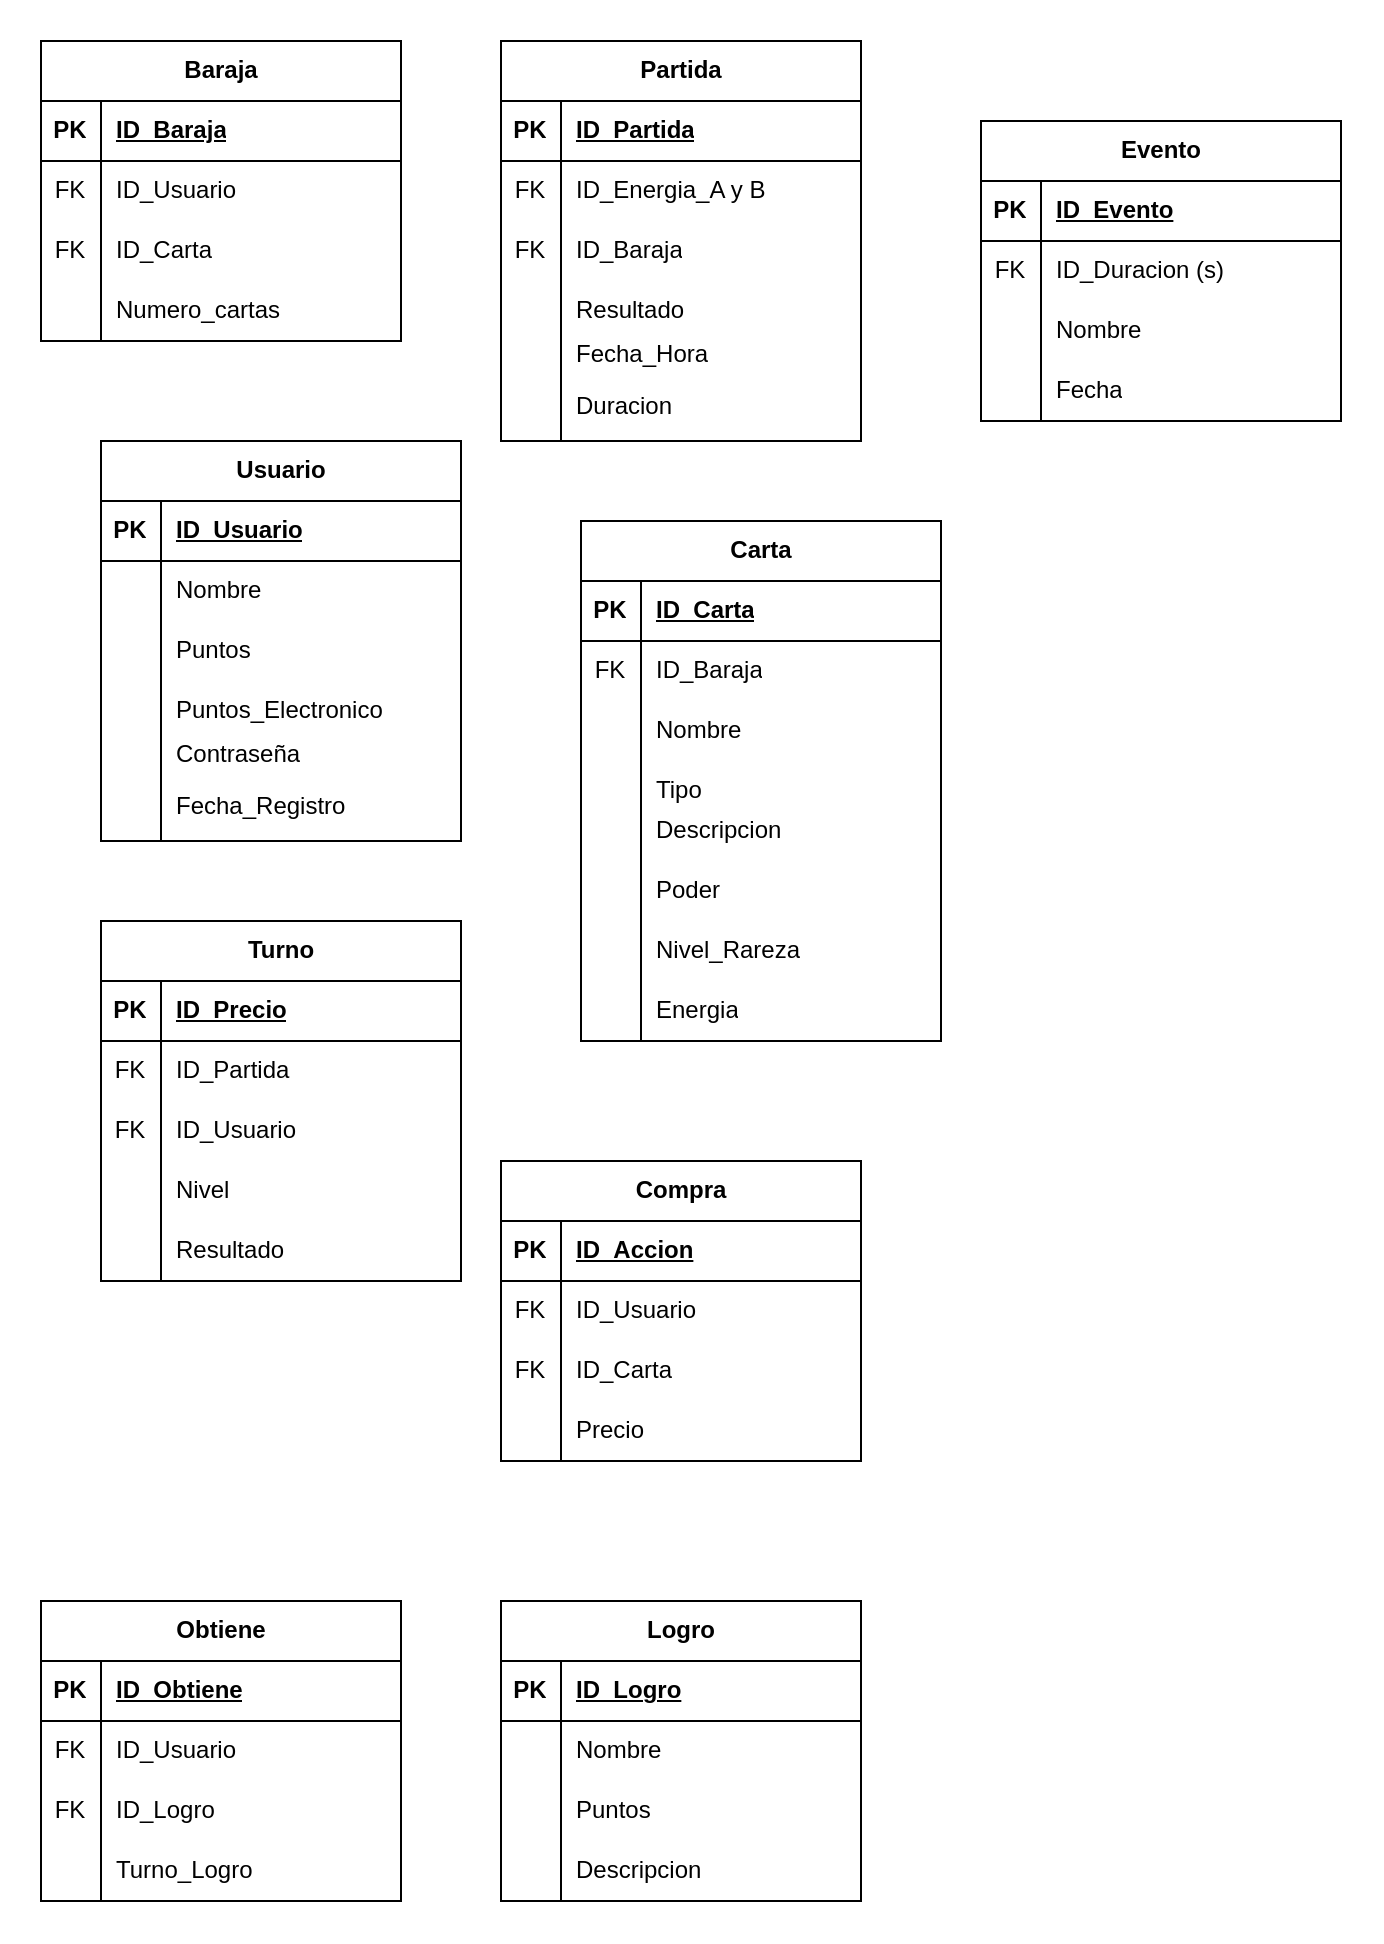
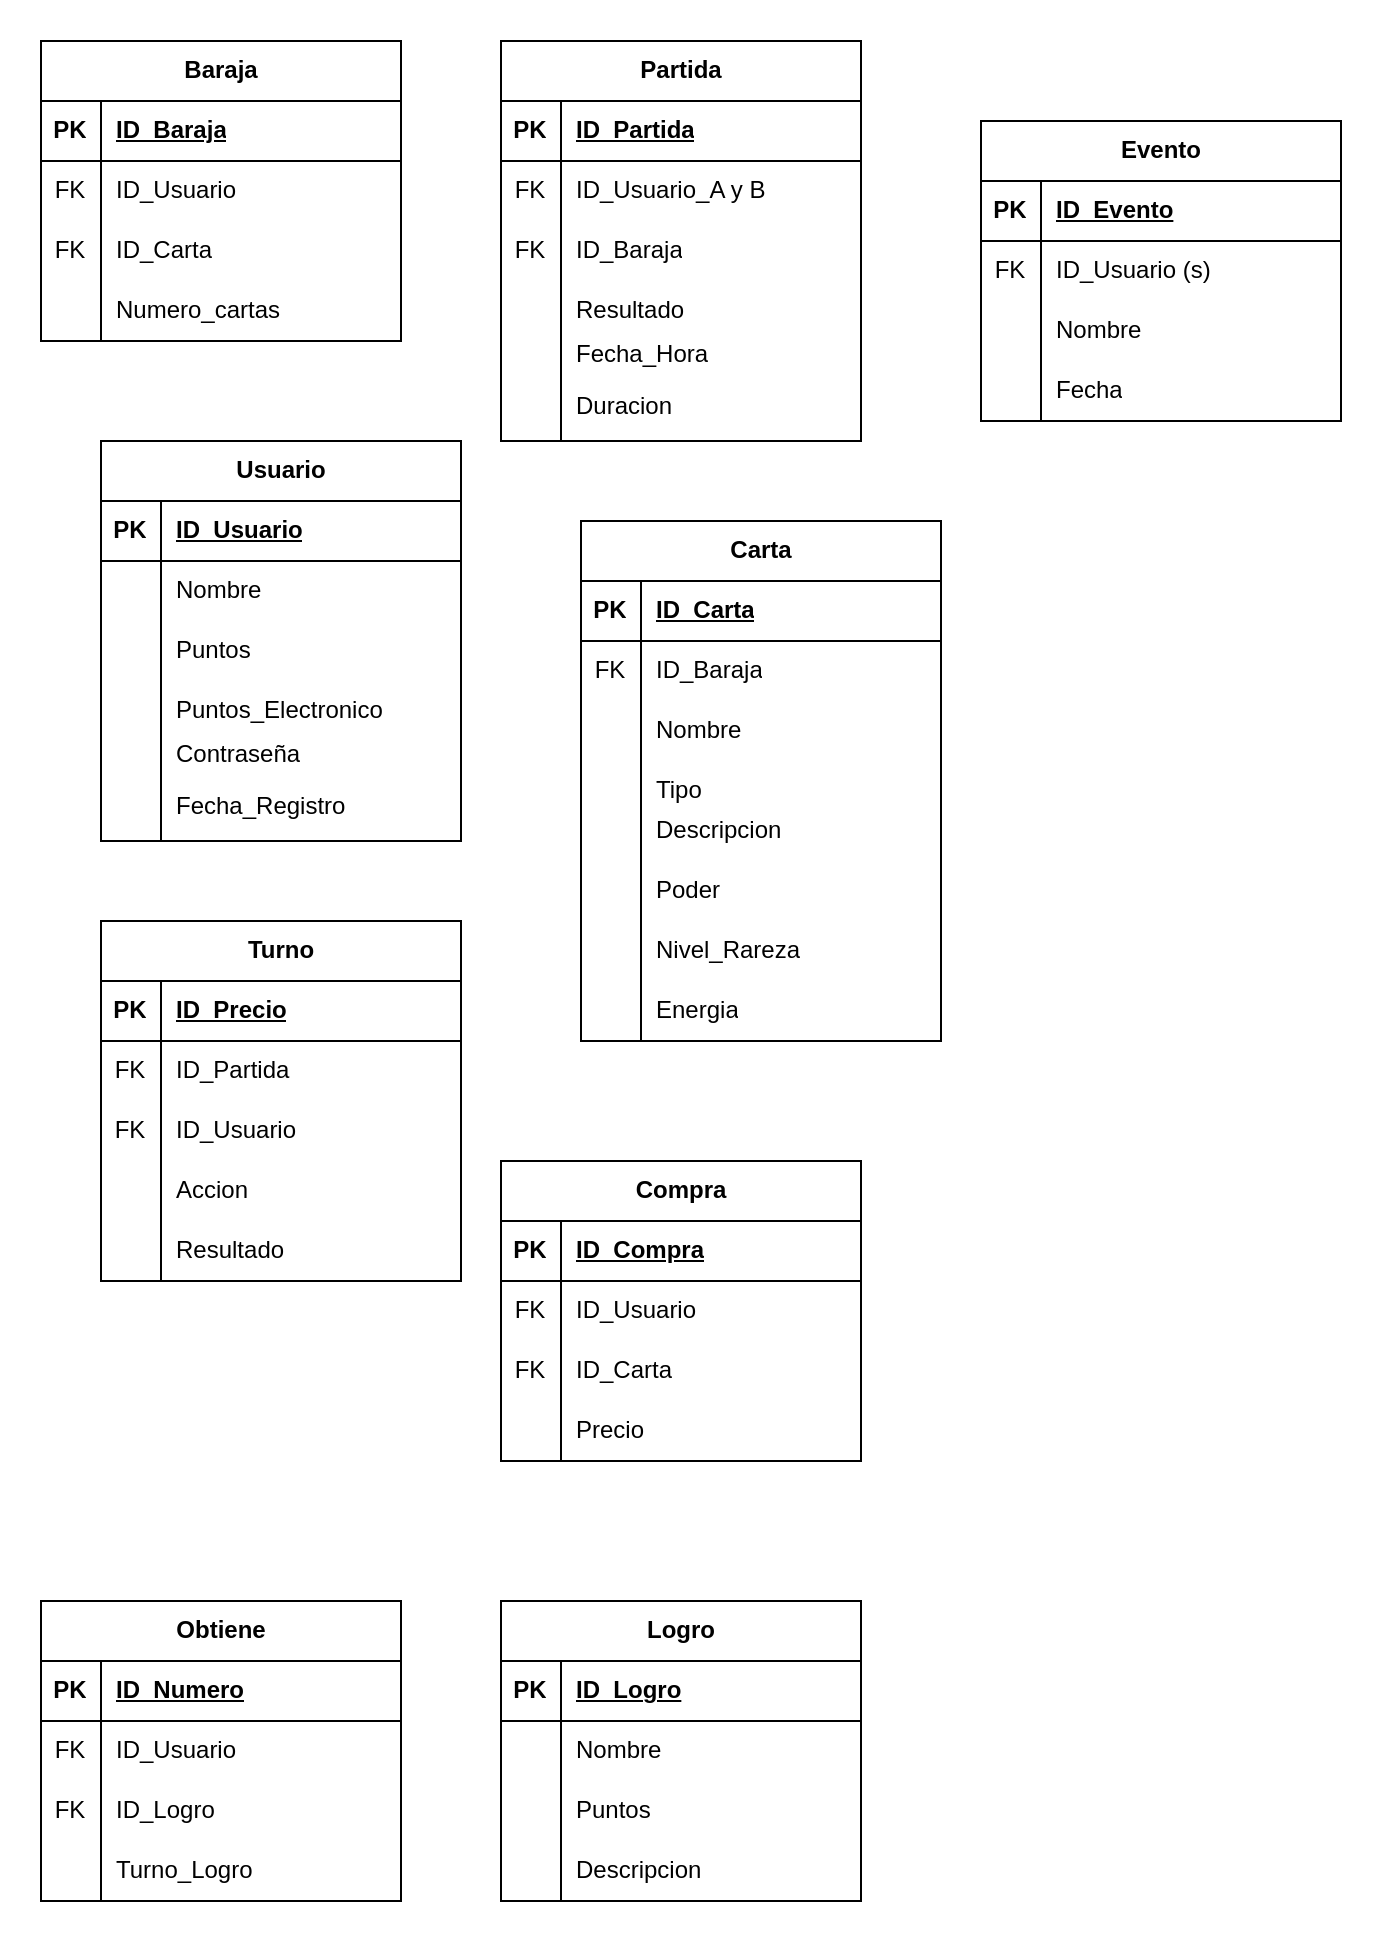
(675, 191) -> (675, 191)
(1152, 271) -> (1145, 271)
(204, 1191) -> (214, 1191)
(634, 1251) -> (637, 1251)
(181, 1691) -> (177, 1691)
